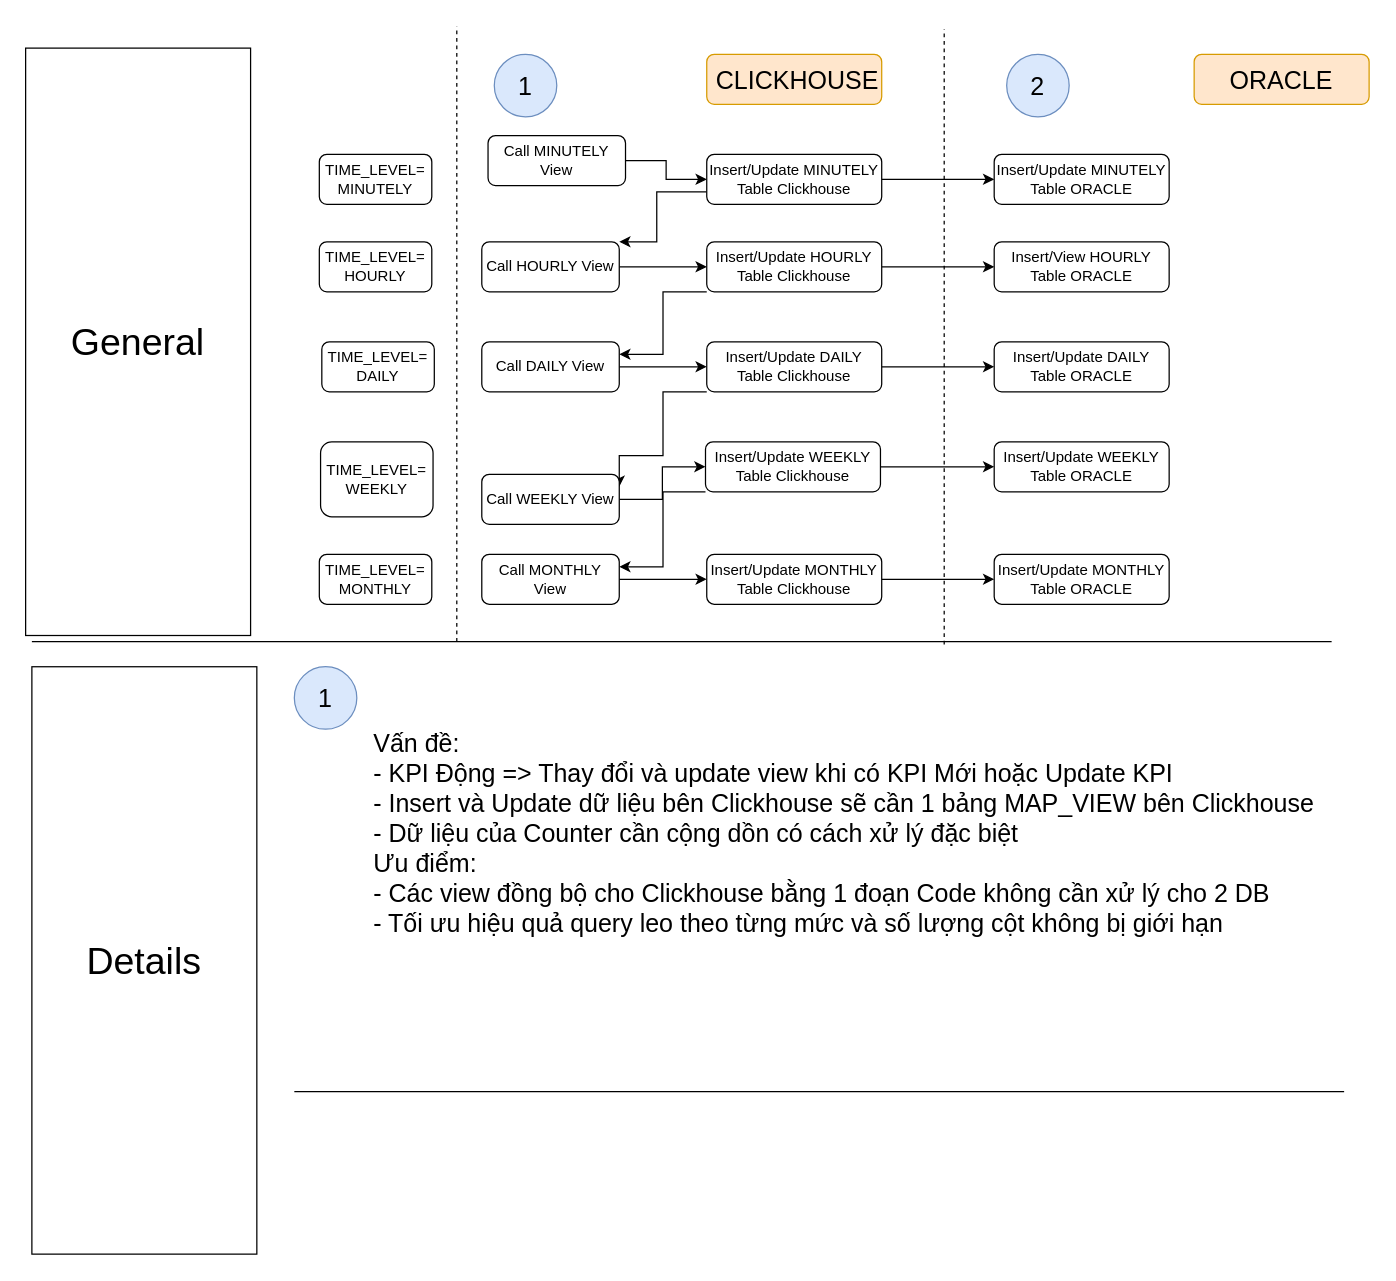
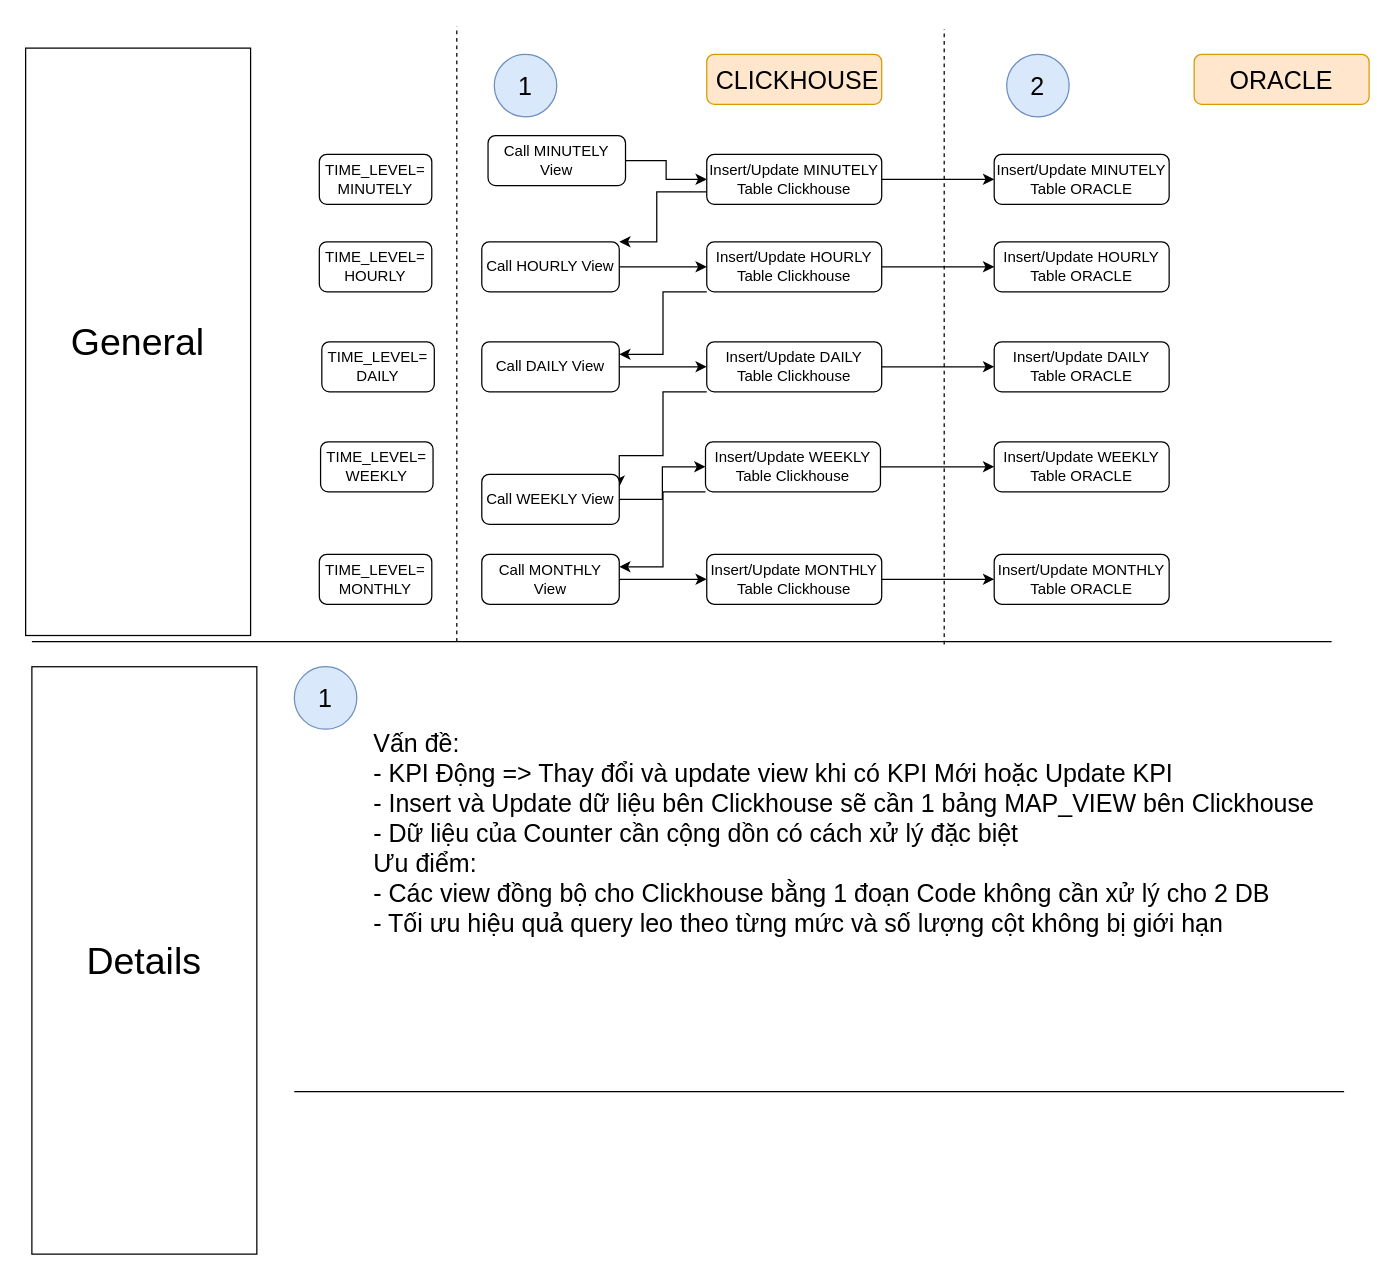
(1082, 267) -> (1082, 267)
(377, 479) -> (377, 467)
